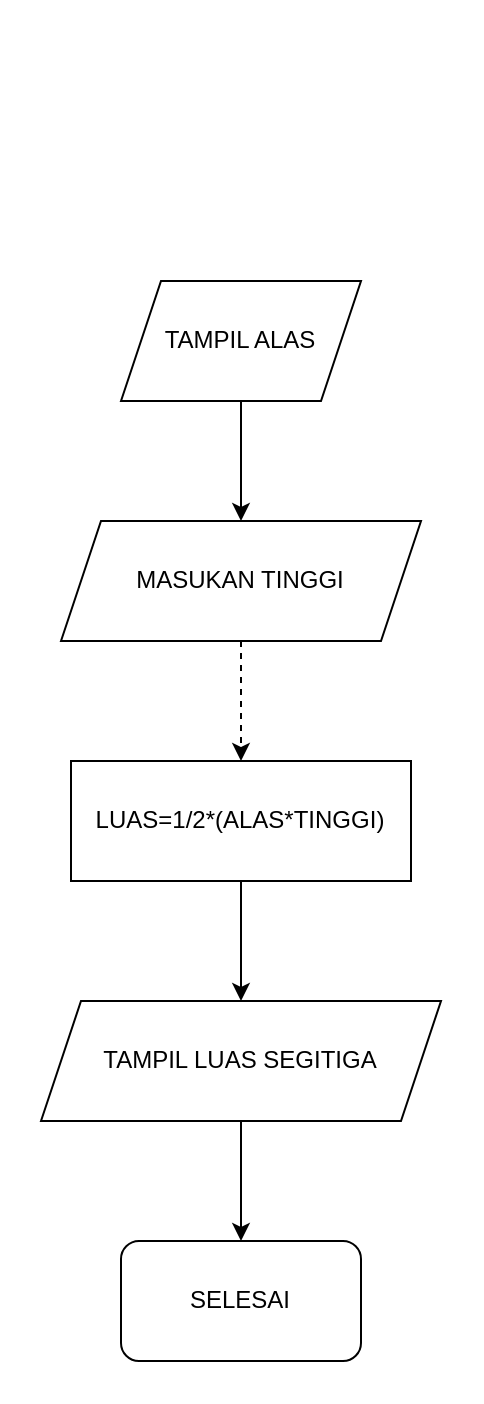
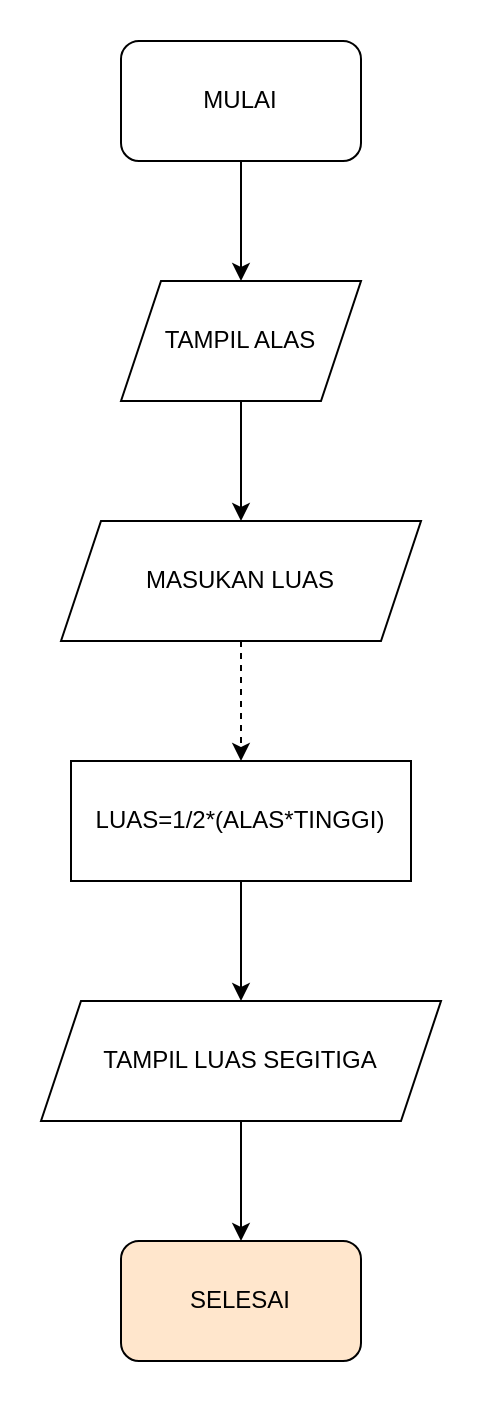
none -> (241, 101)
none -> (241, 214)
(241, 581) -> (241, 581)
(241, 1301) -> (241, 1301)
